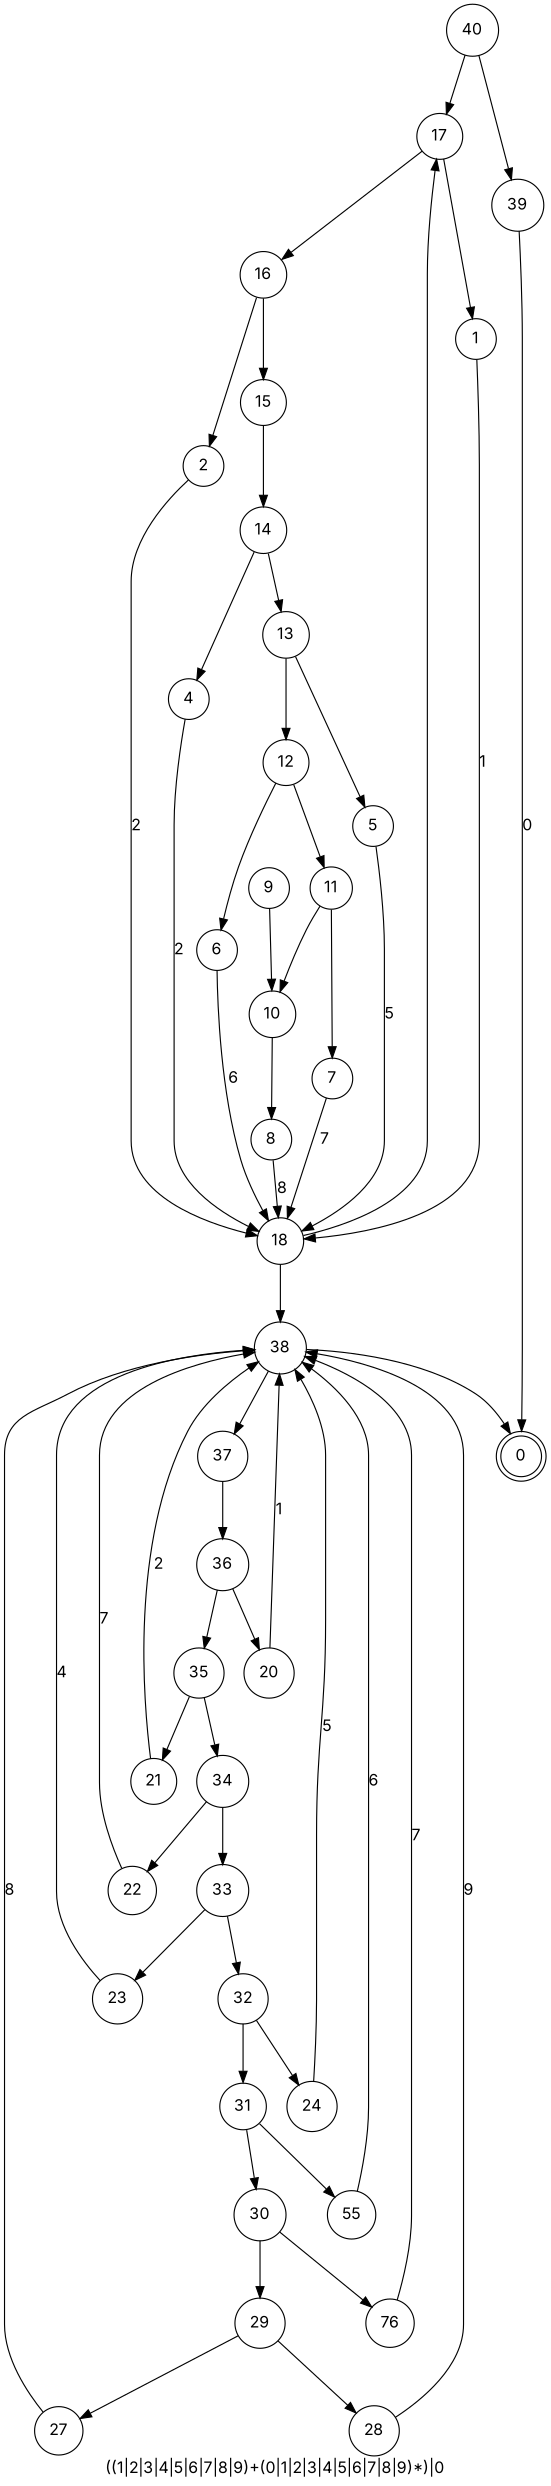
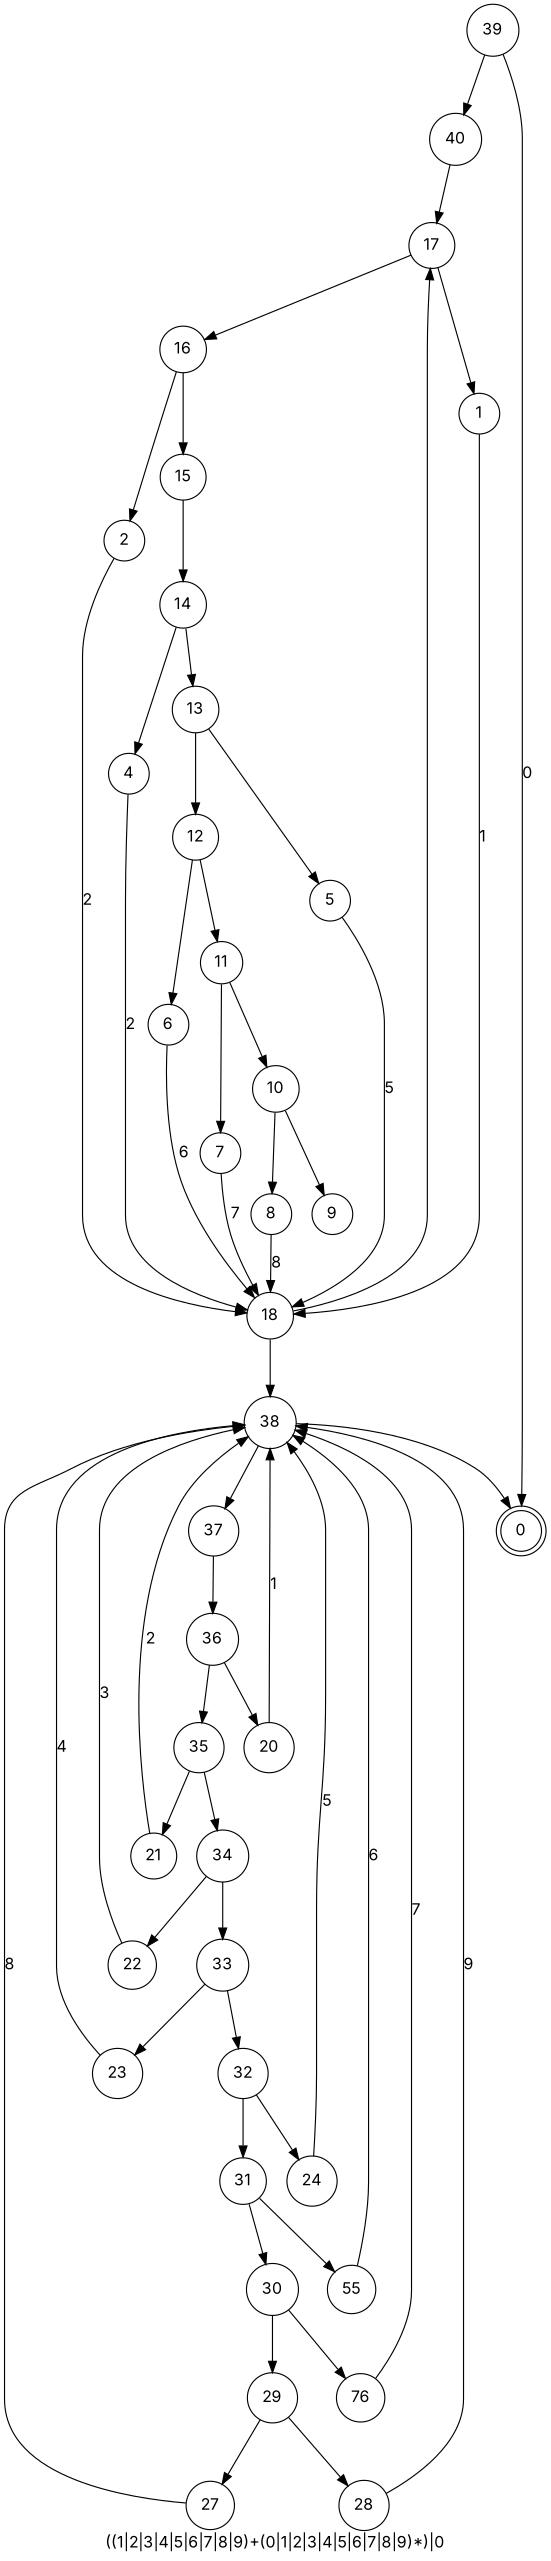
(494, 112) -> (476, 79)
(271, 944) -> (302, 1148)
(105, 1619) -> (105, 1694)
